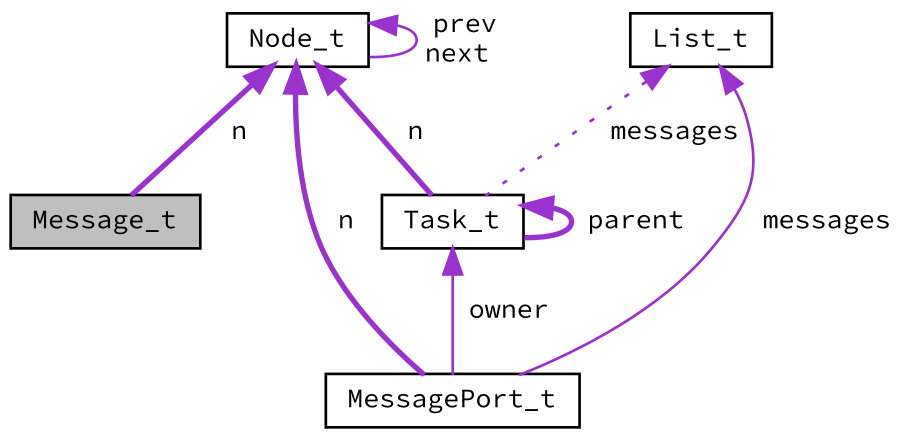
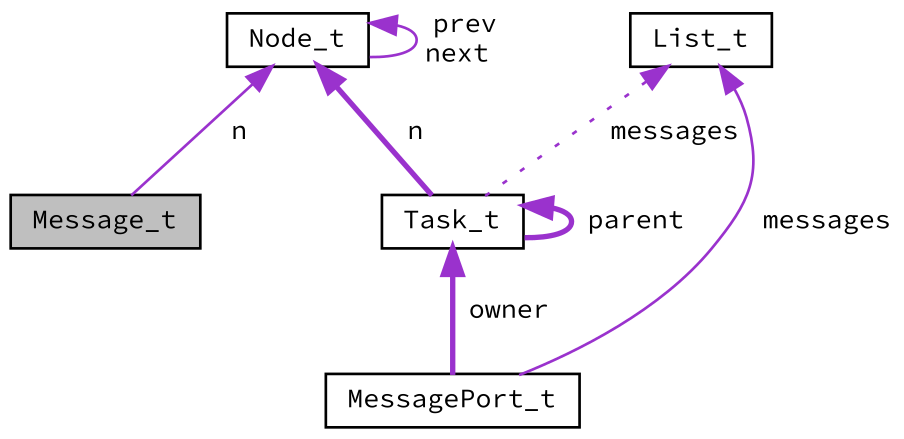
(192, 140) -> (192, 140)
(323, 251) -> none
(453, 325) -> (453, 325)
